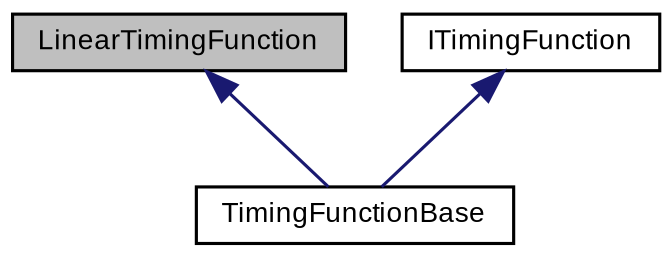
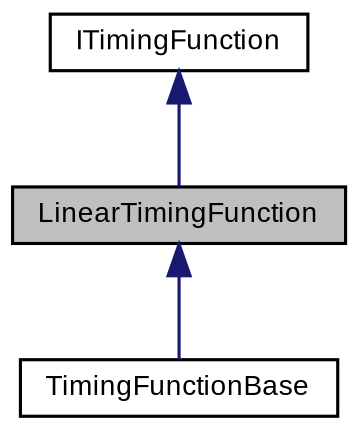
(431, 140) -> (179, 145)
